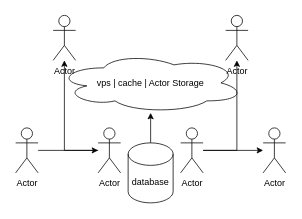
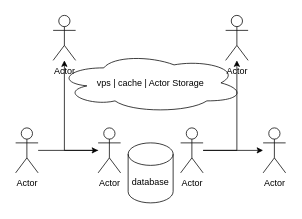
(150, 131) -> none
